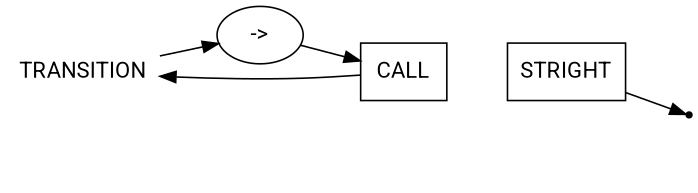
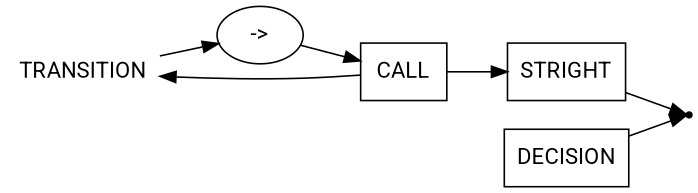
none -> (469, 72)
none -> (567, 158)
